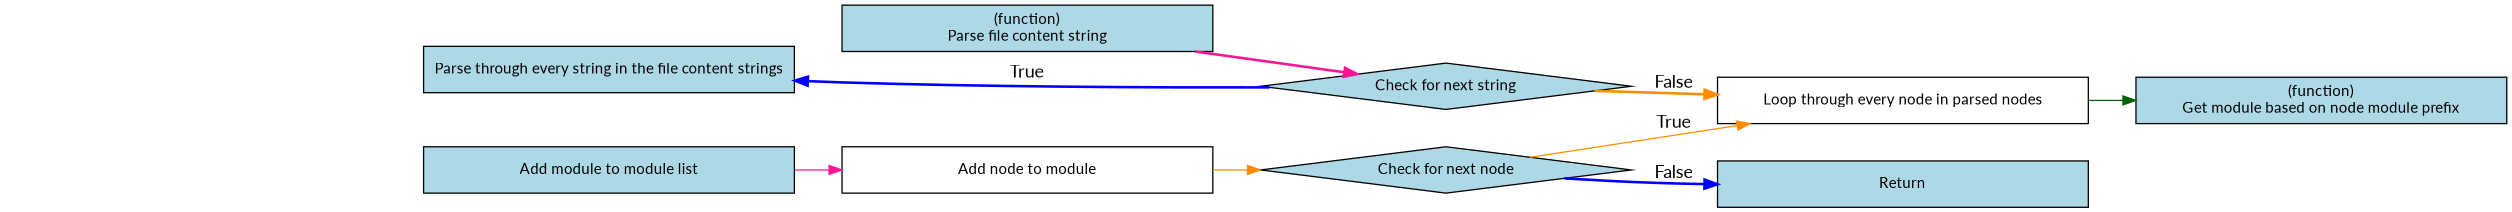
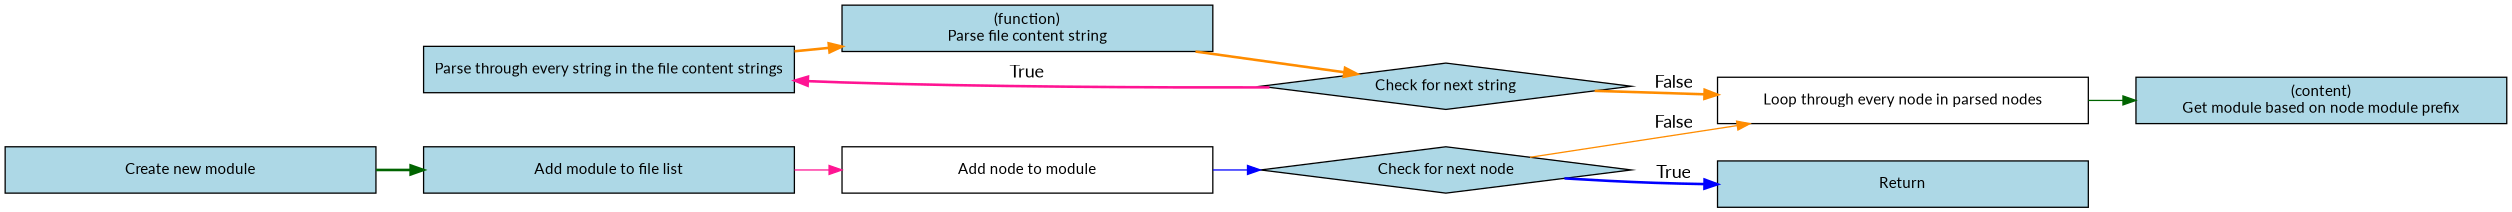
none -> (812, 50)
(1270, 62) -> (1270, 62)
(1039, 86) -> (1039, 86)
(2321, 100) -> (2321, 100)
(1674, 123) -> (1674, 123)
none -> (191, 170)
(609, 170) -> (609, 170)
(1230, 170) -> (1230, 170)
(1674, 173) -> (1674, 173)
